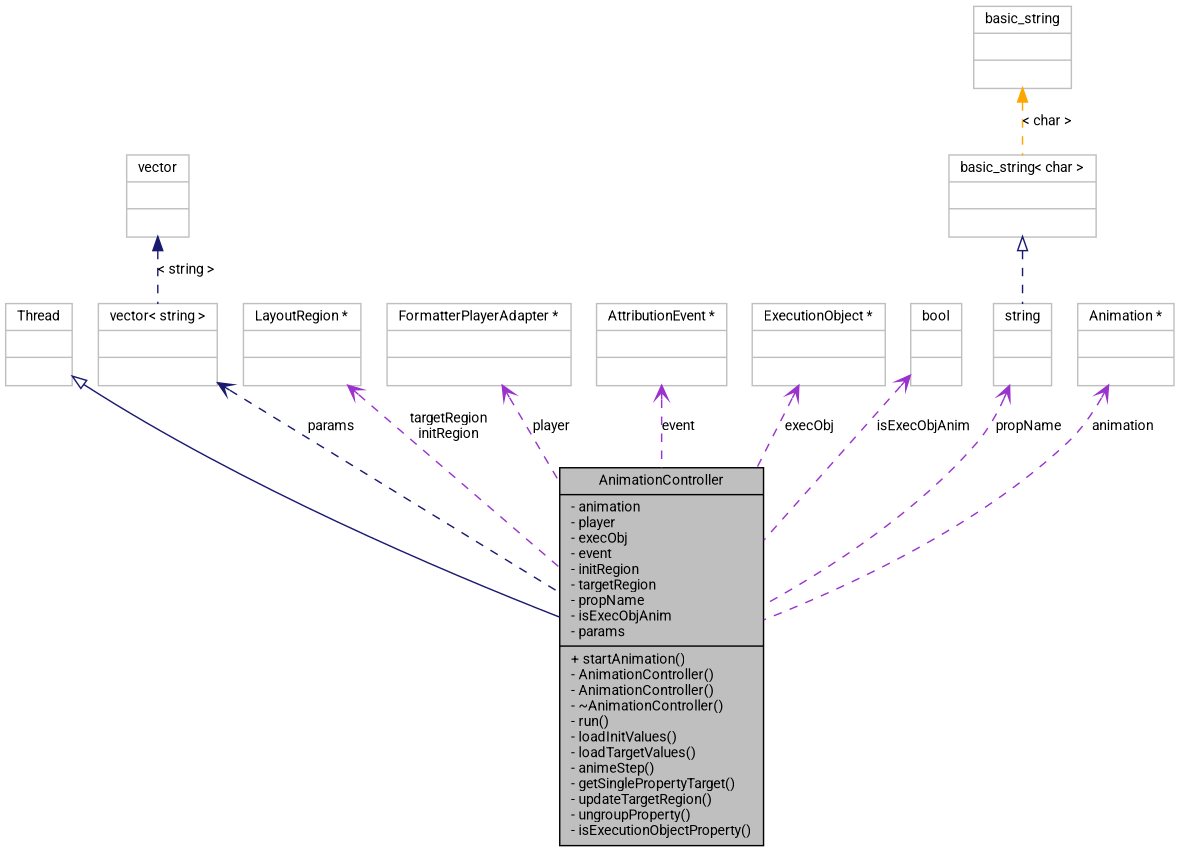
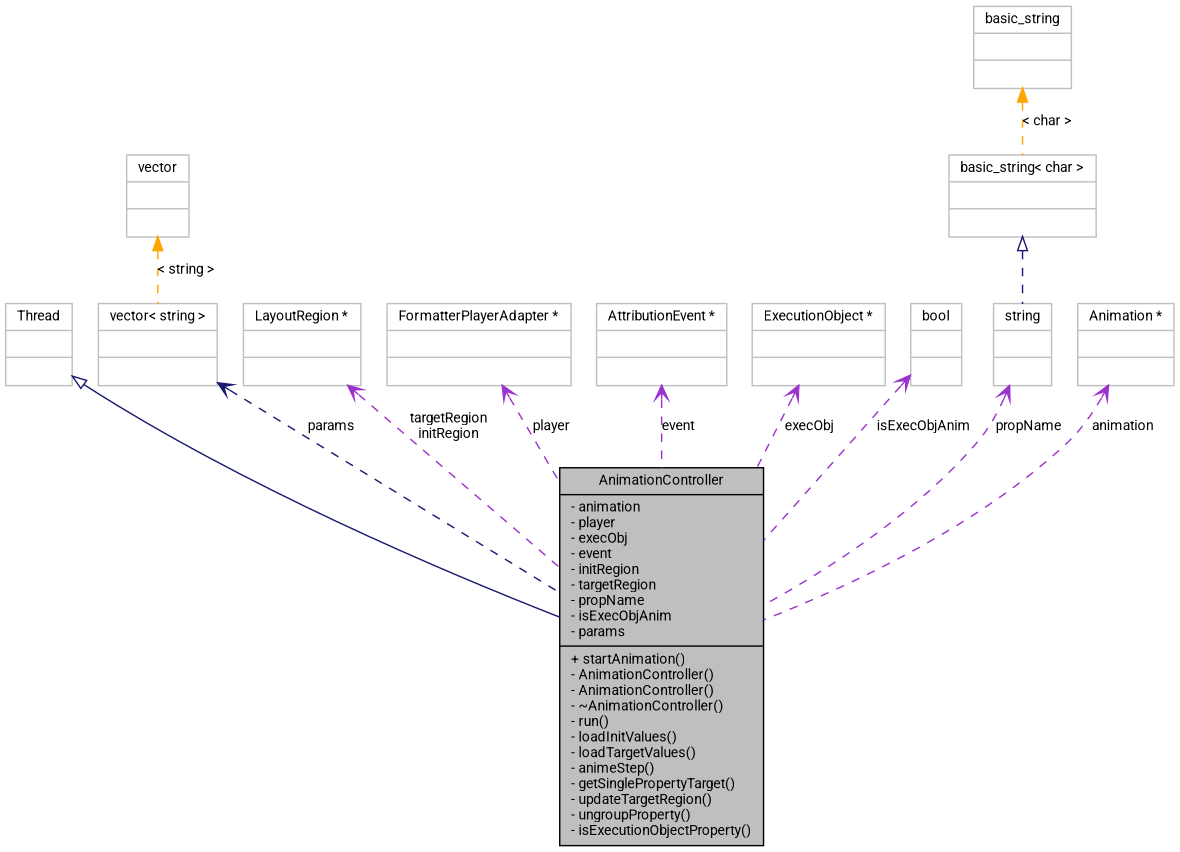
(158, 277) -> (158, 277)
